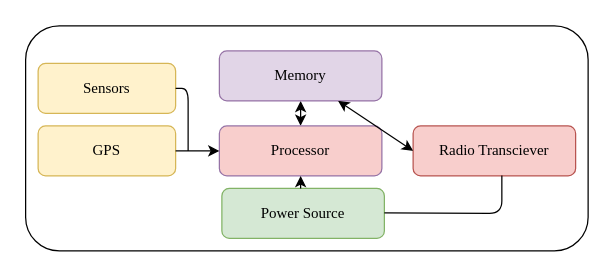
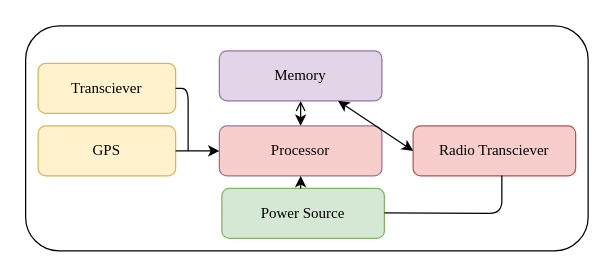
(107, 88) -> (107, 88)
(301, 111) -> (301, 109)
